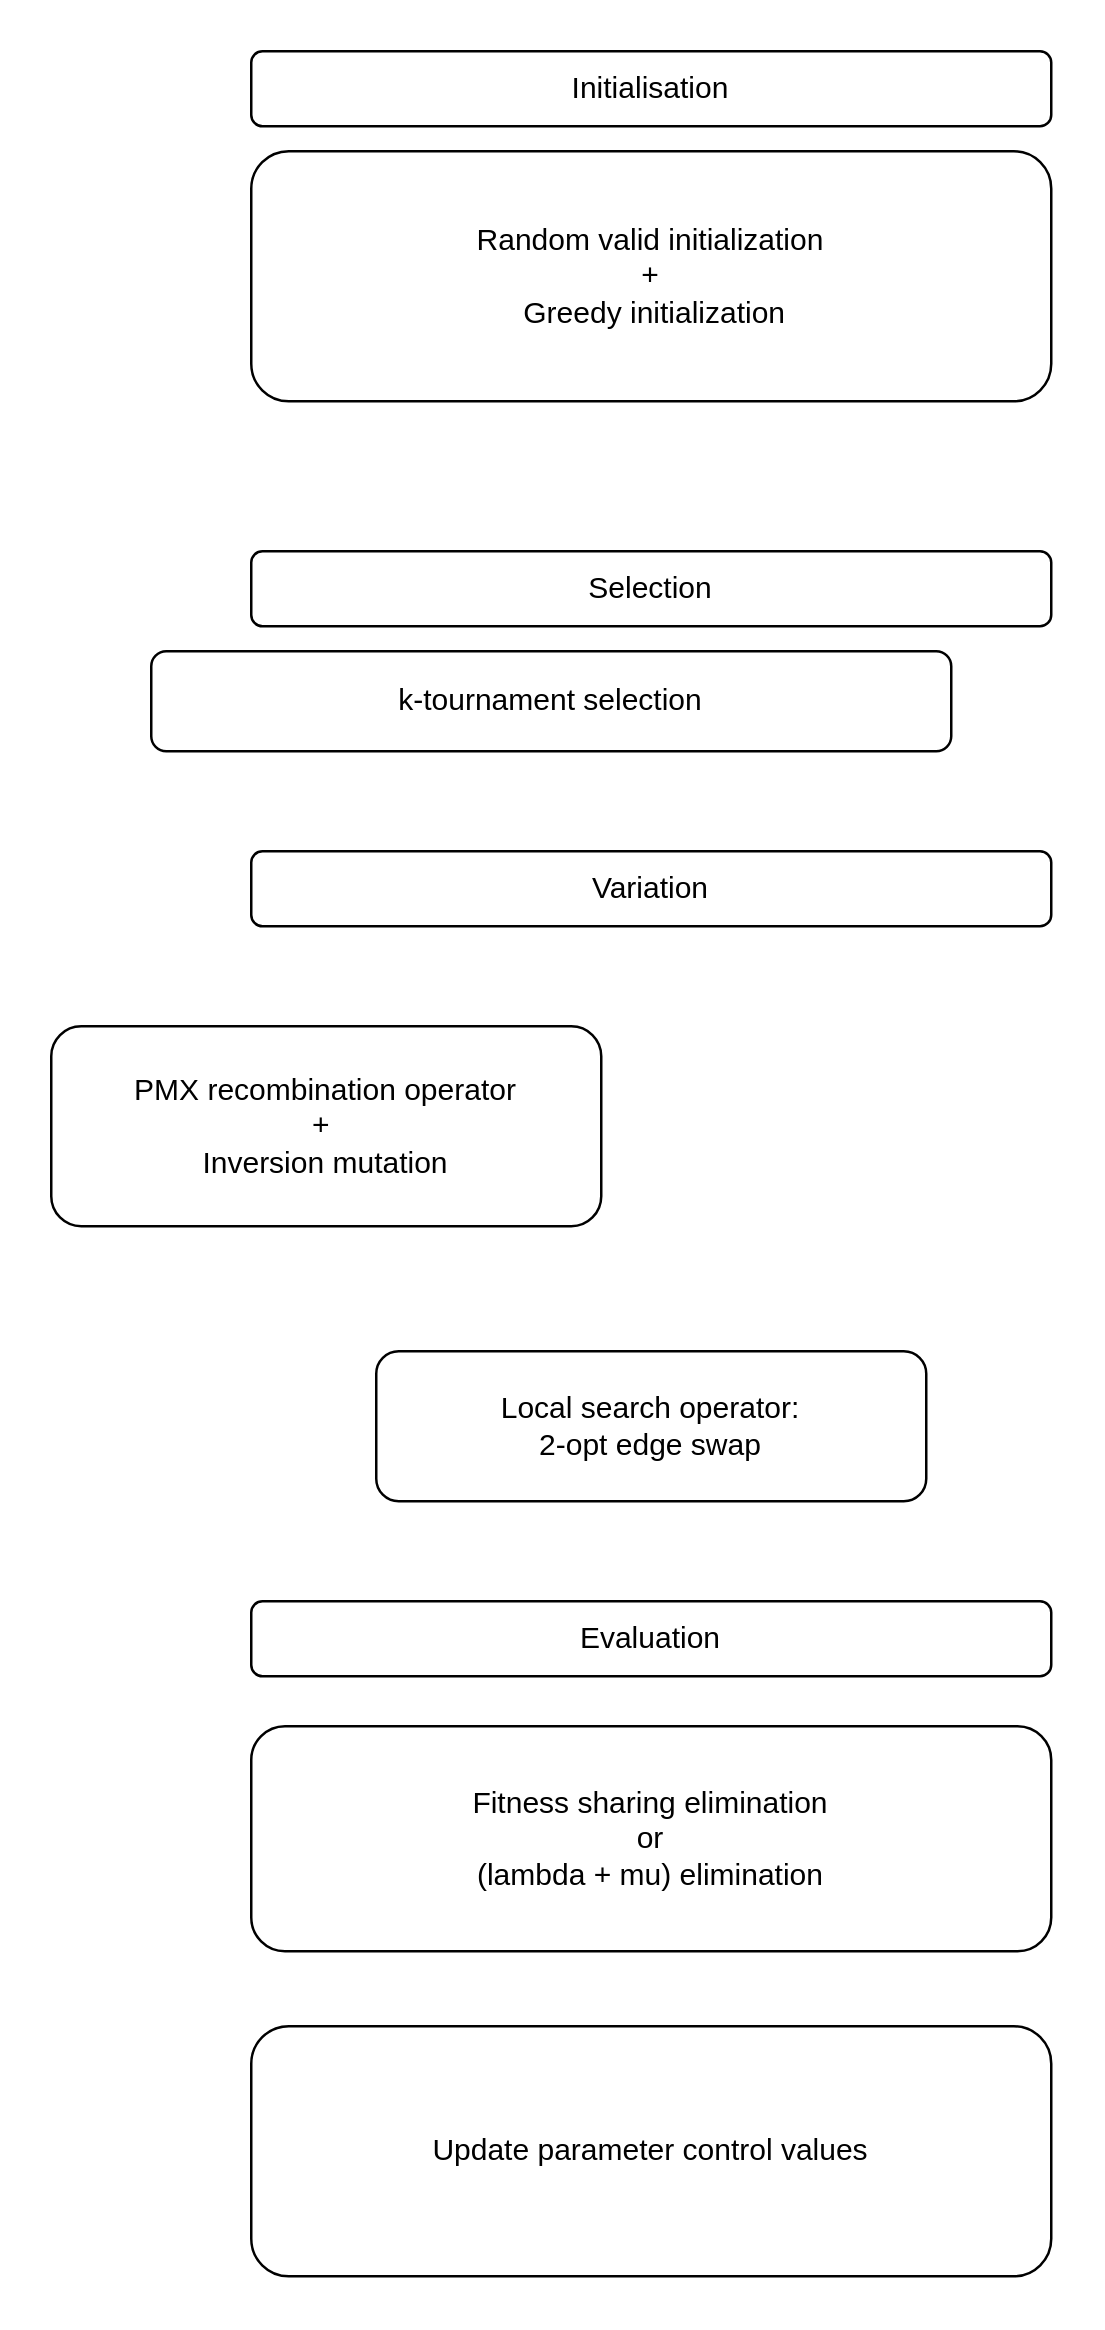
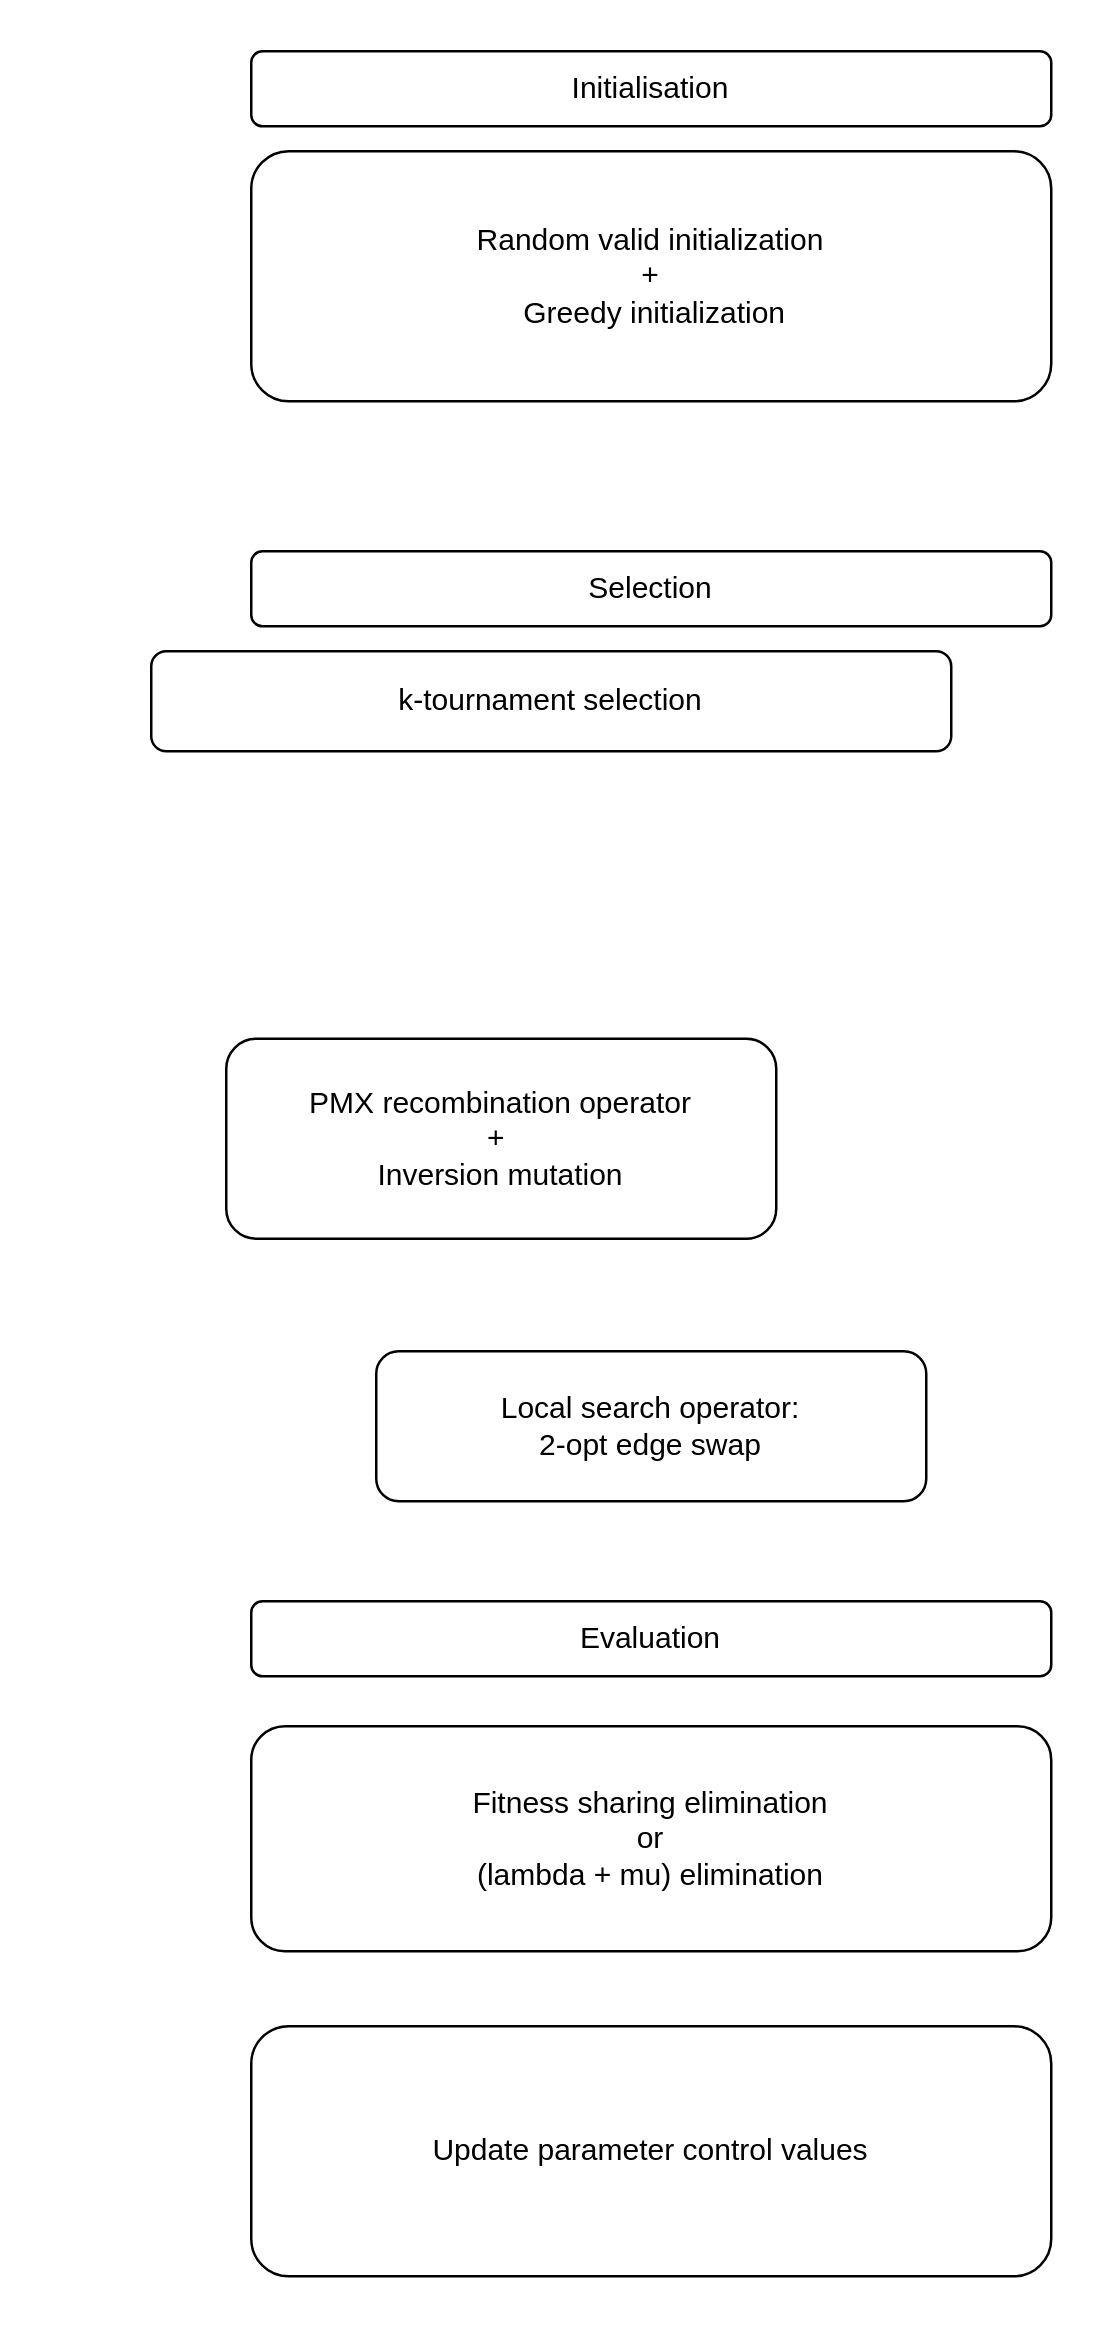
(651, 889) -> none
(326, 1126) -> (501, 1139)
